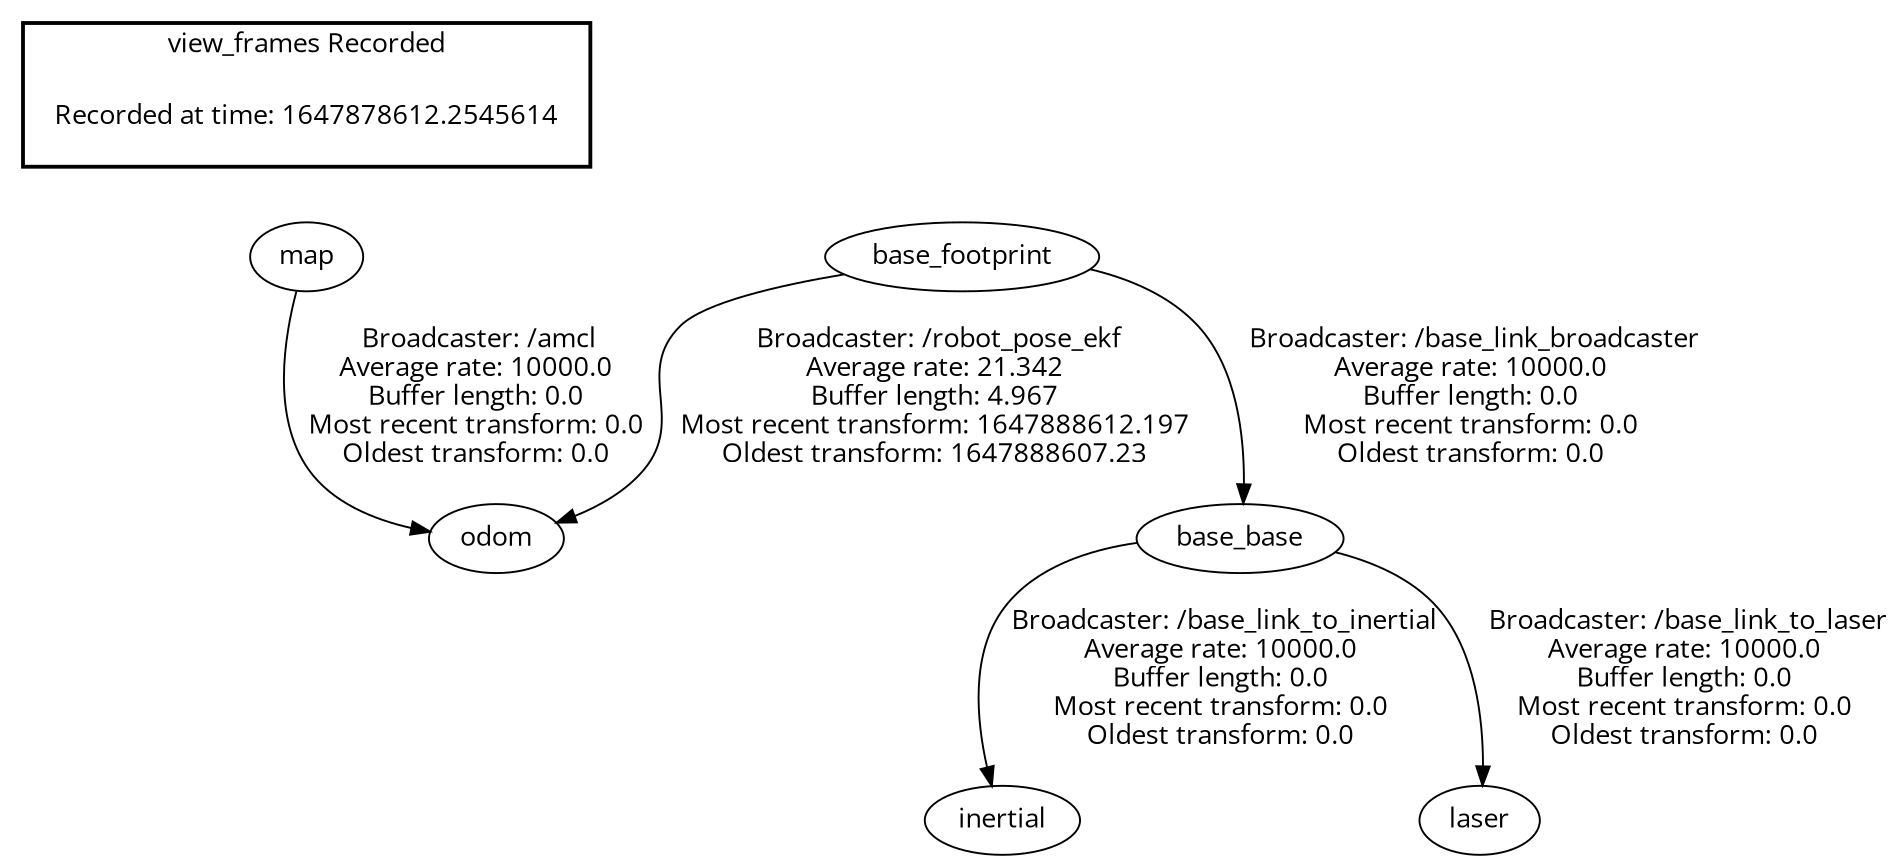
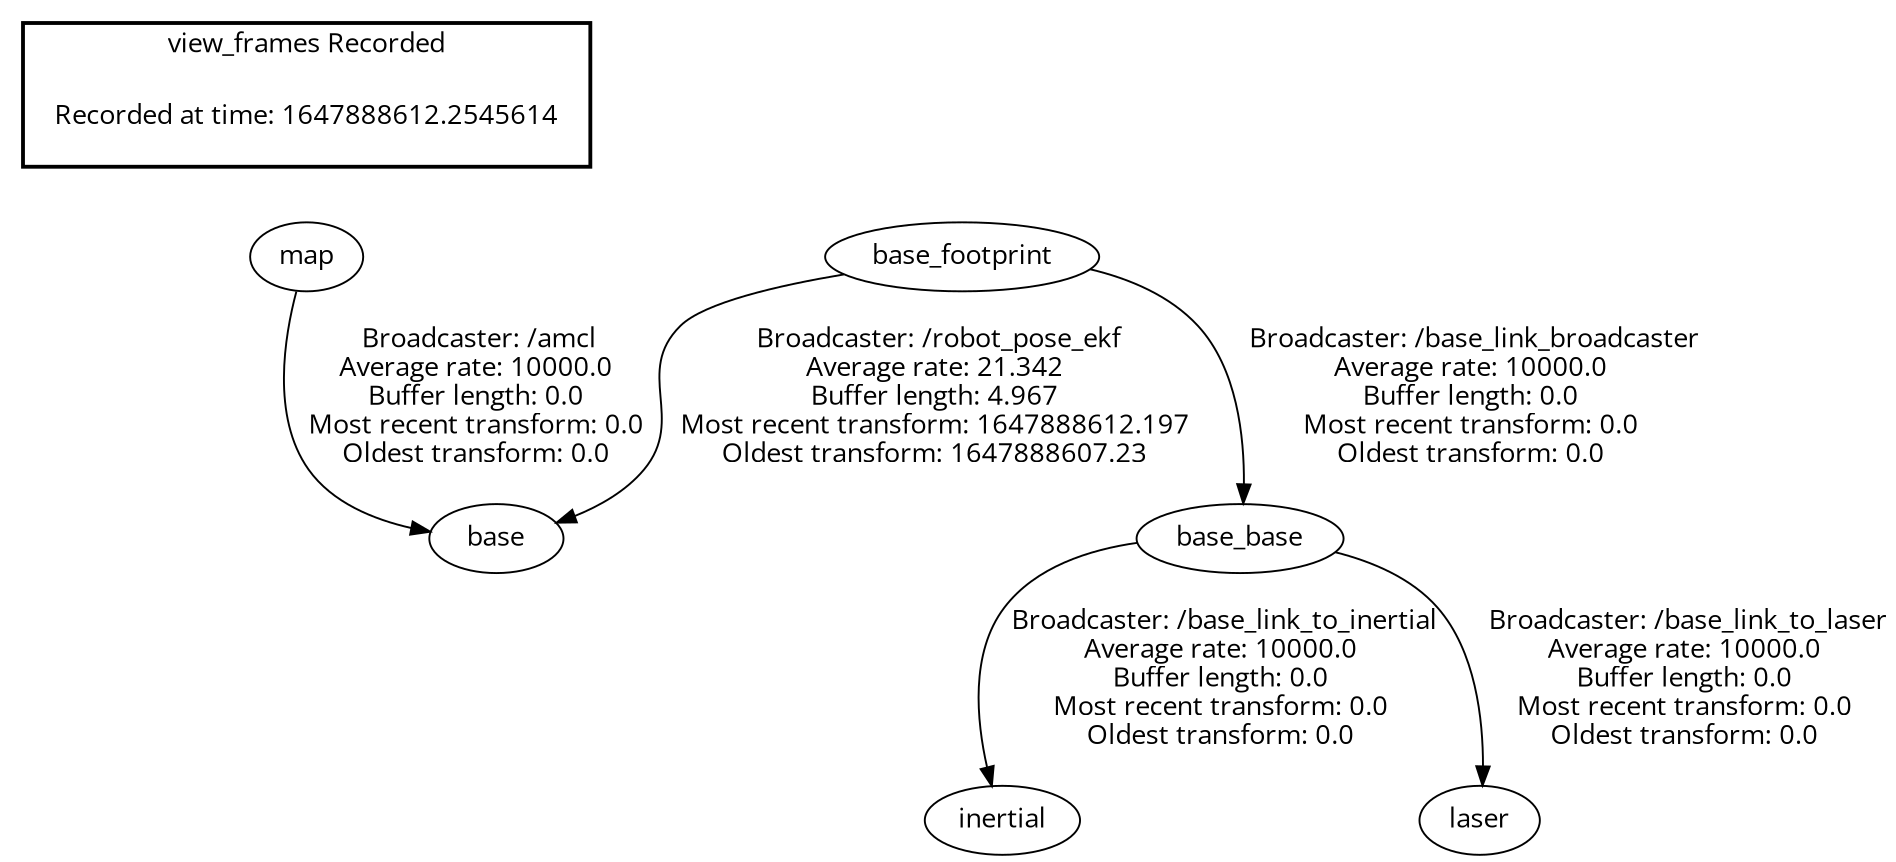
(307, 117) -> (307, 117)
(496, 539) -> (496, 539)
